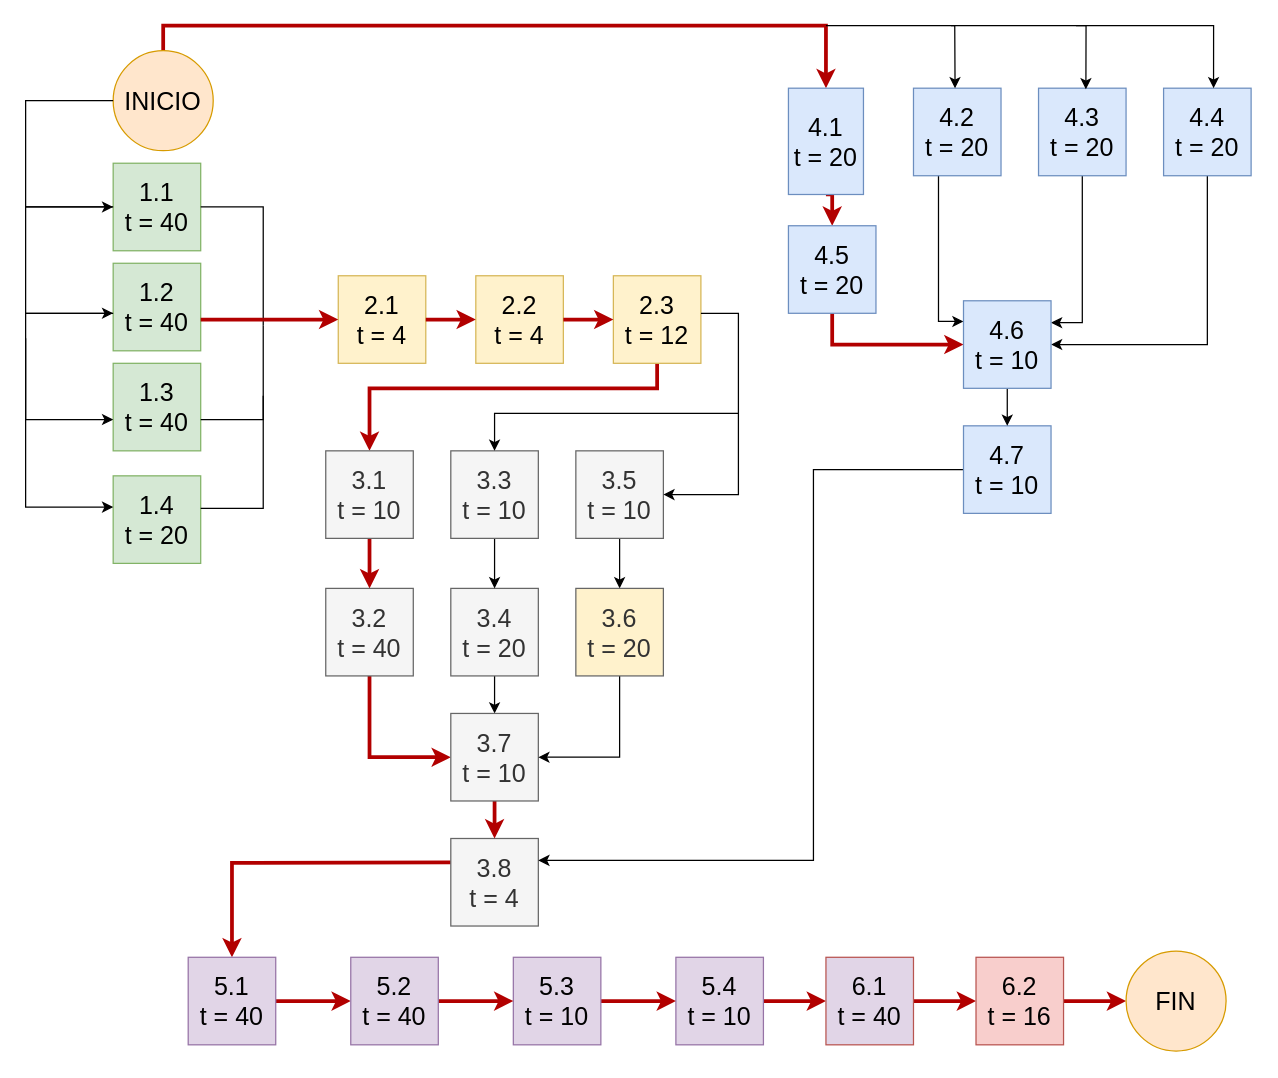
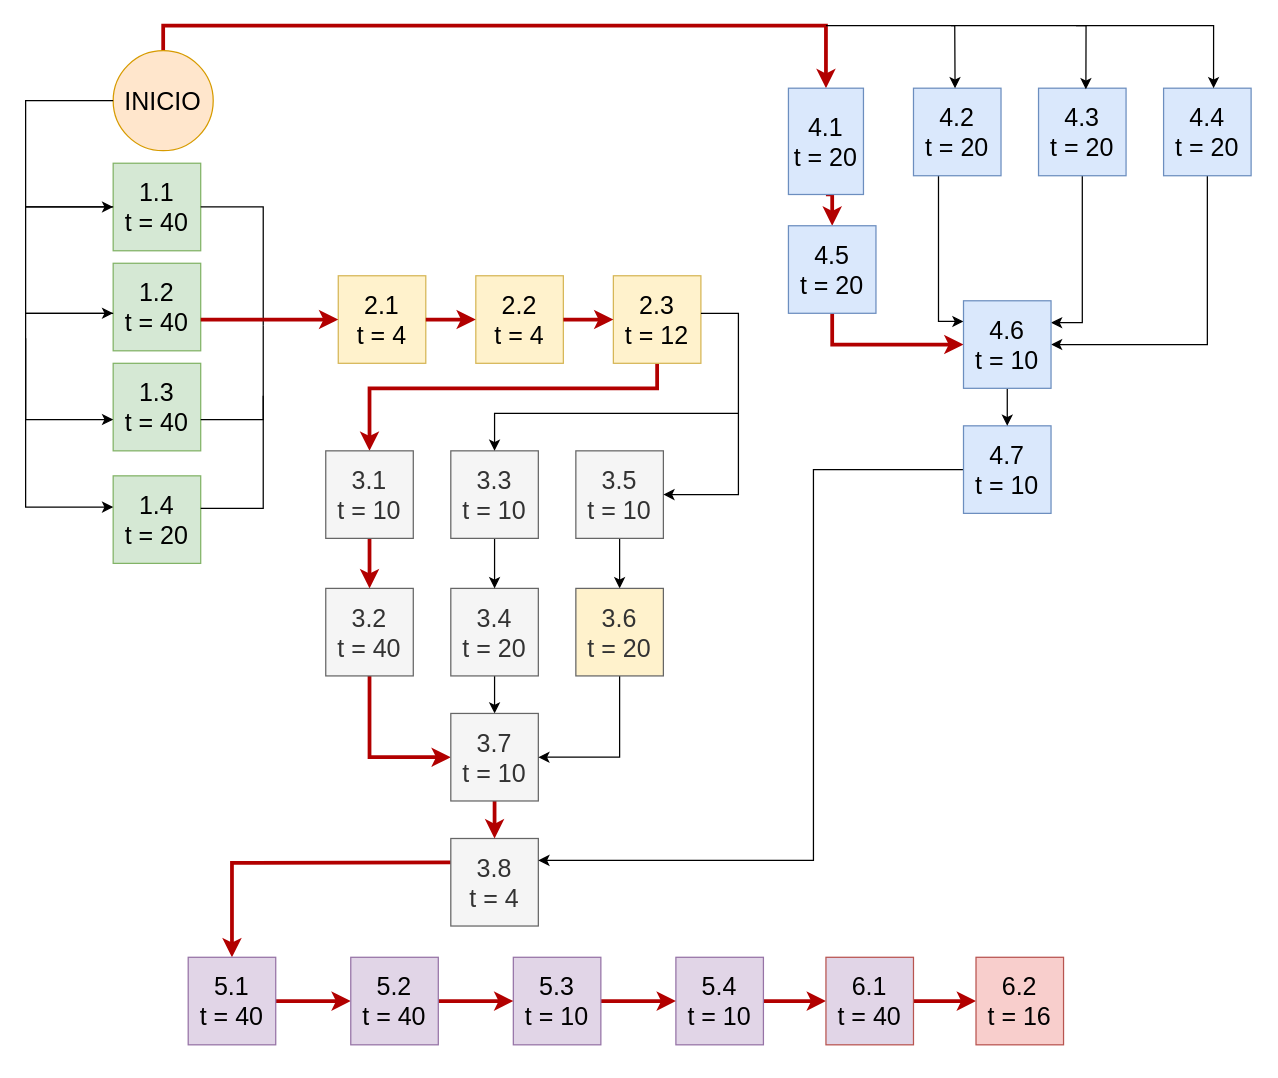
(1088, 1001) -> none
(1176, 1001) -> none
